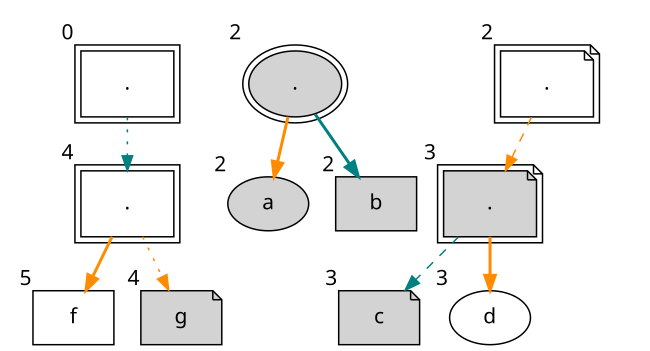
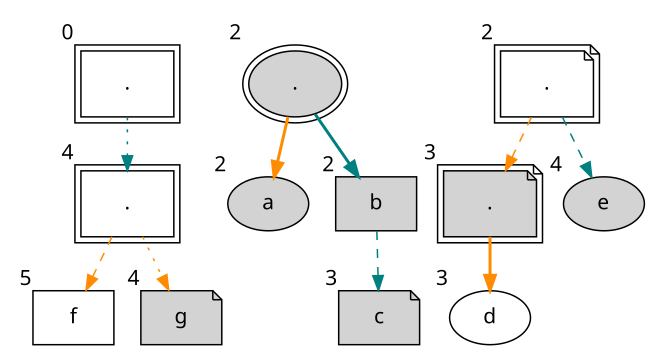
none -> (604, 204)
(102, 257) -> (102, 257)
(437, 258) -> (377, 253)
